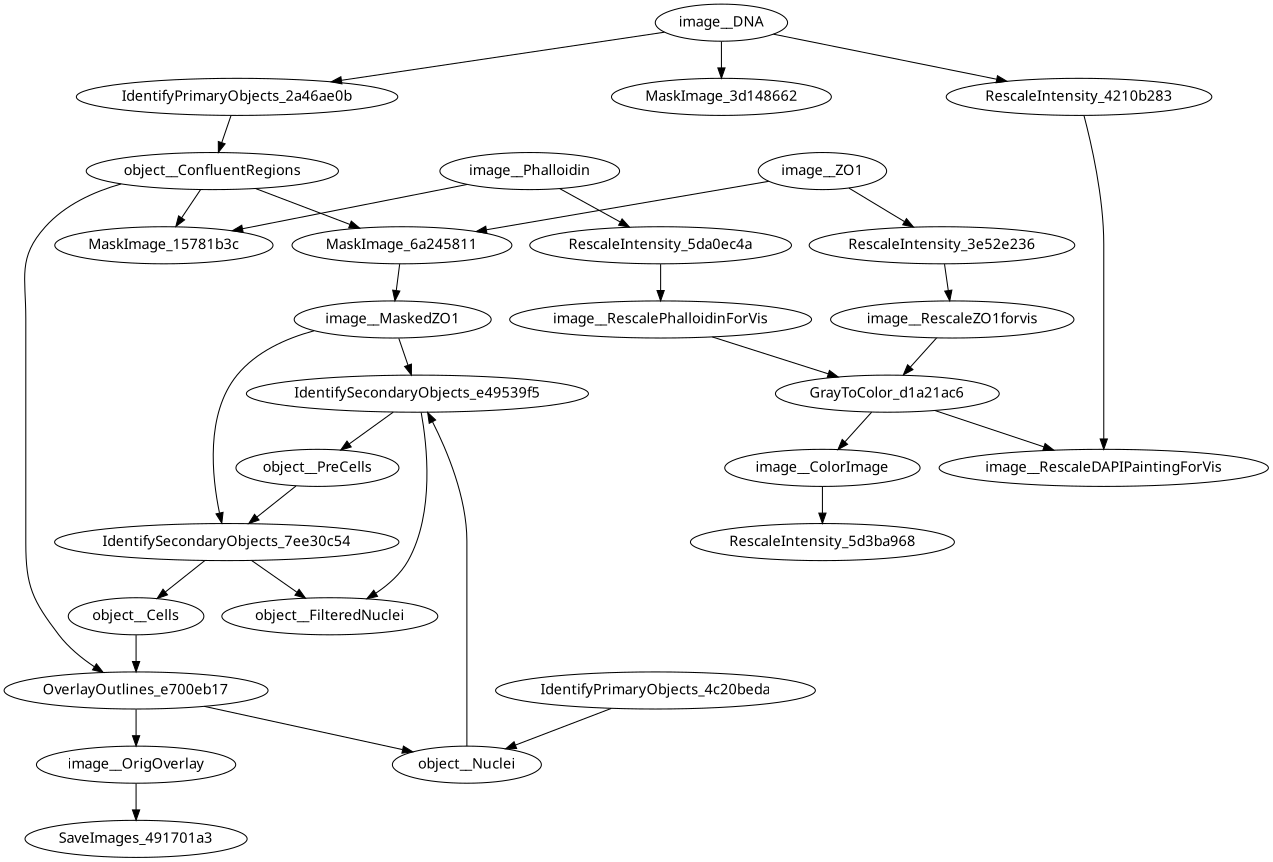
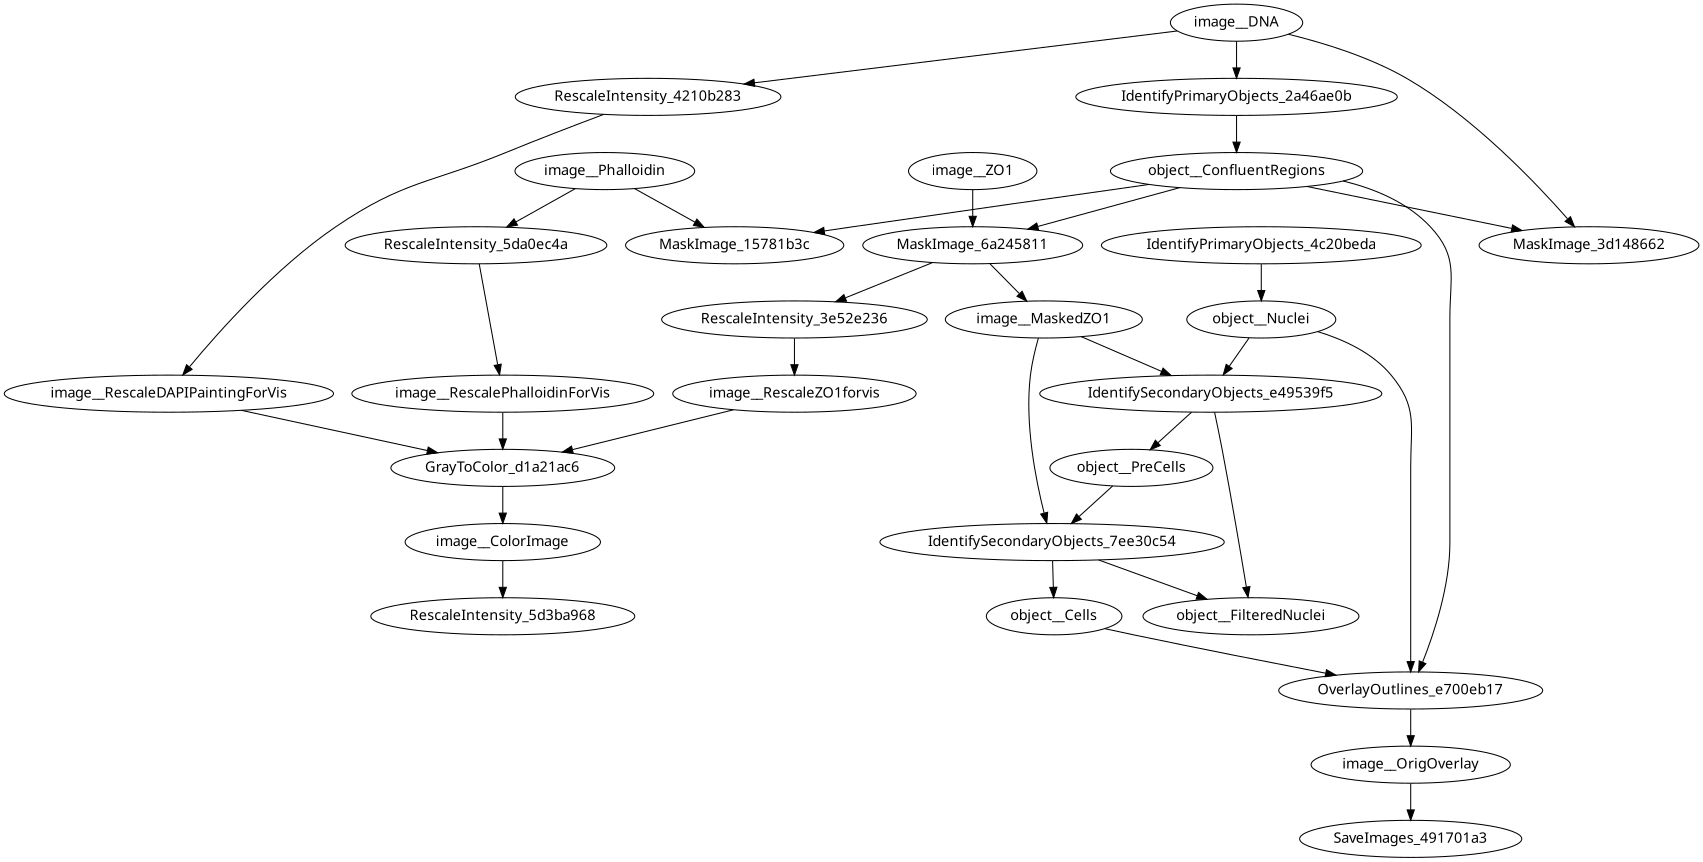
(877, 205) -> (889, 280)
none -> (1425, 211)
(989, 429) -> (334, 430)
(303, 728) -> (1411, 473)
